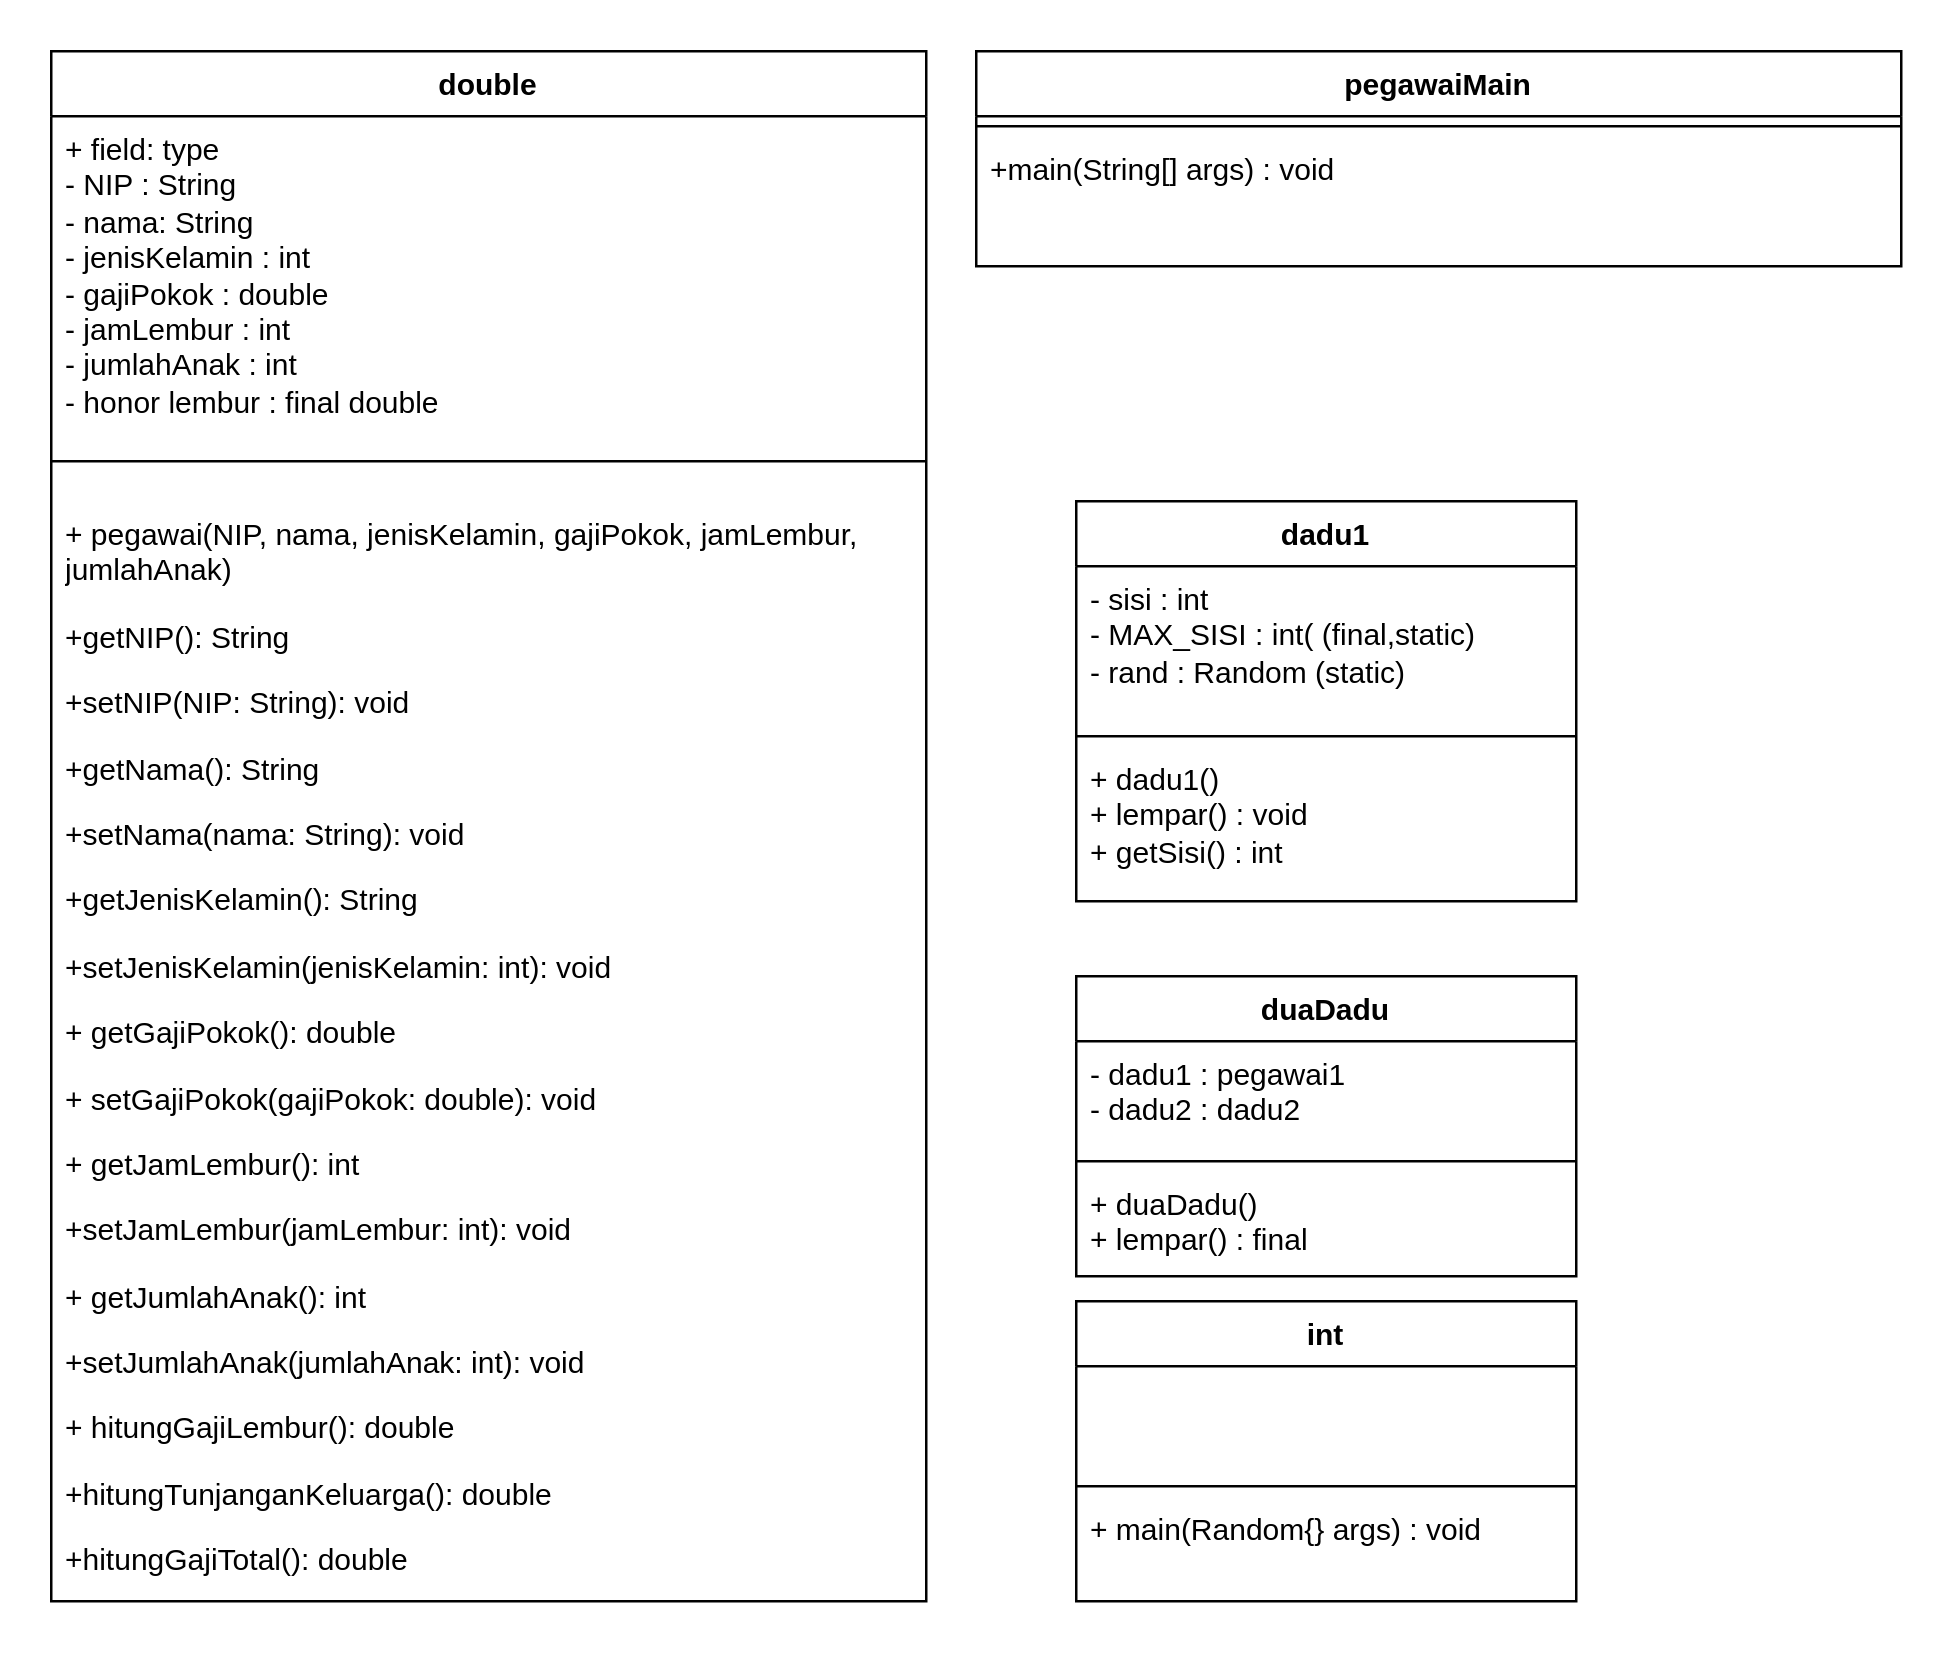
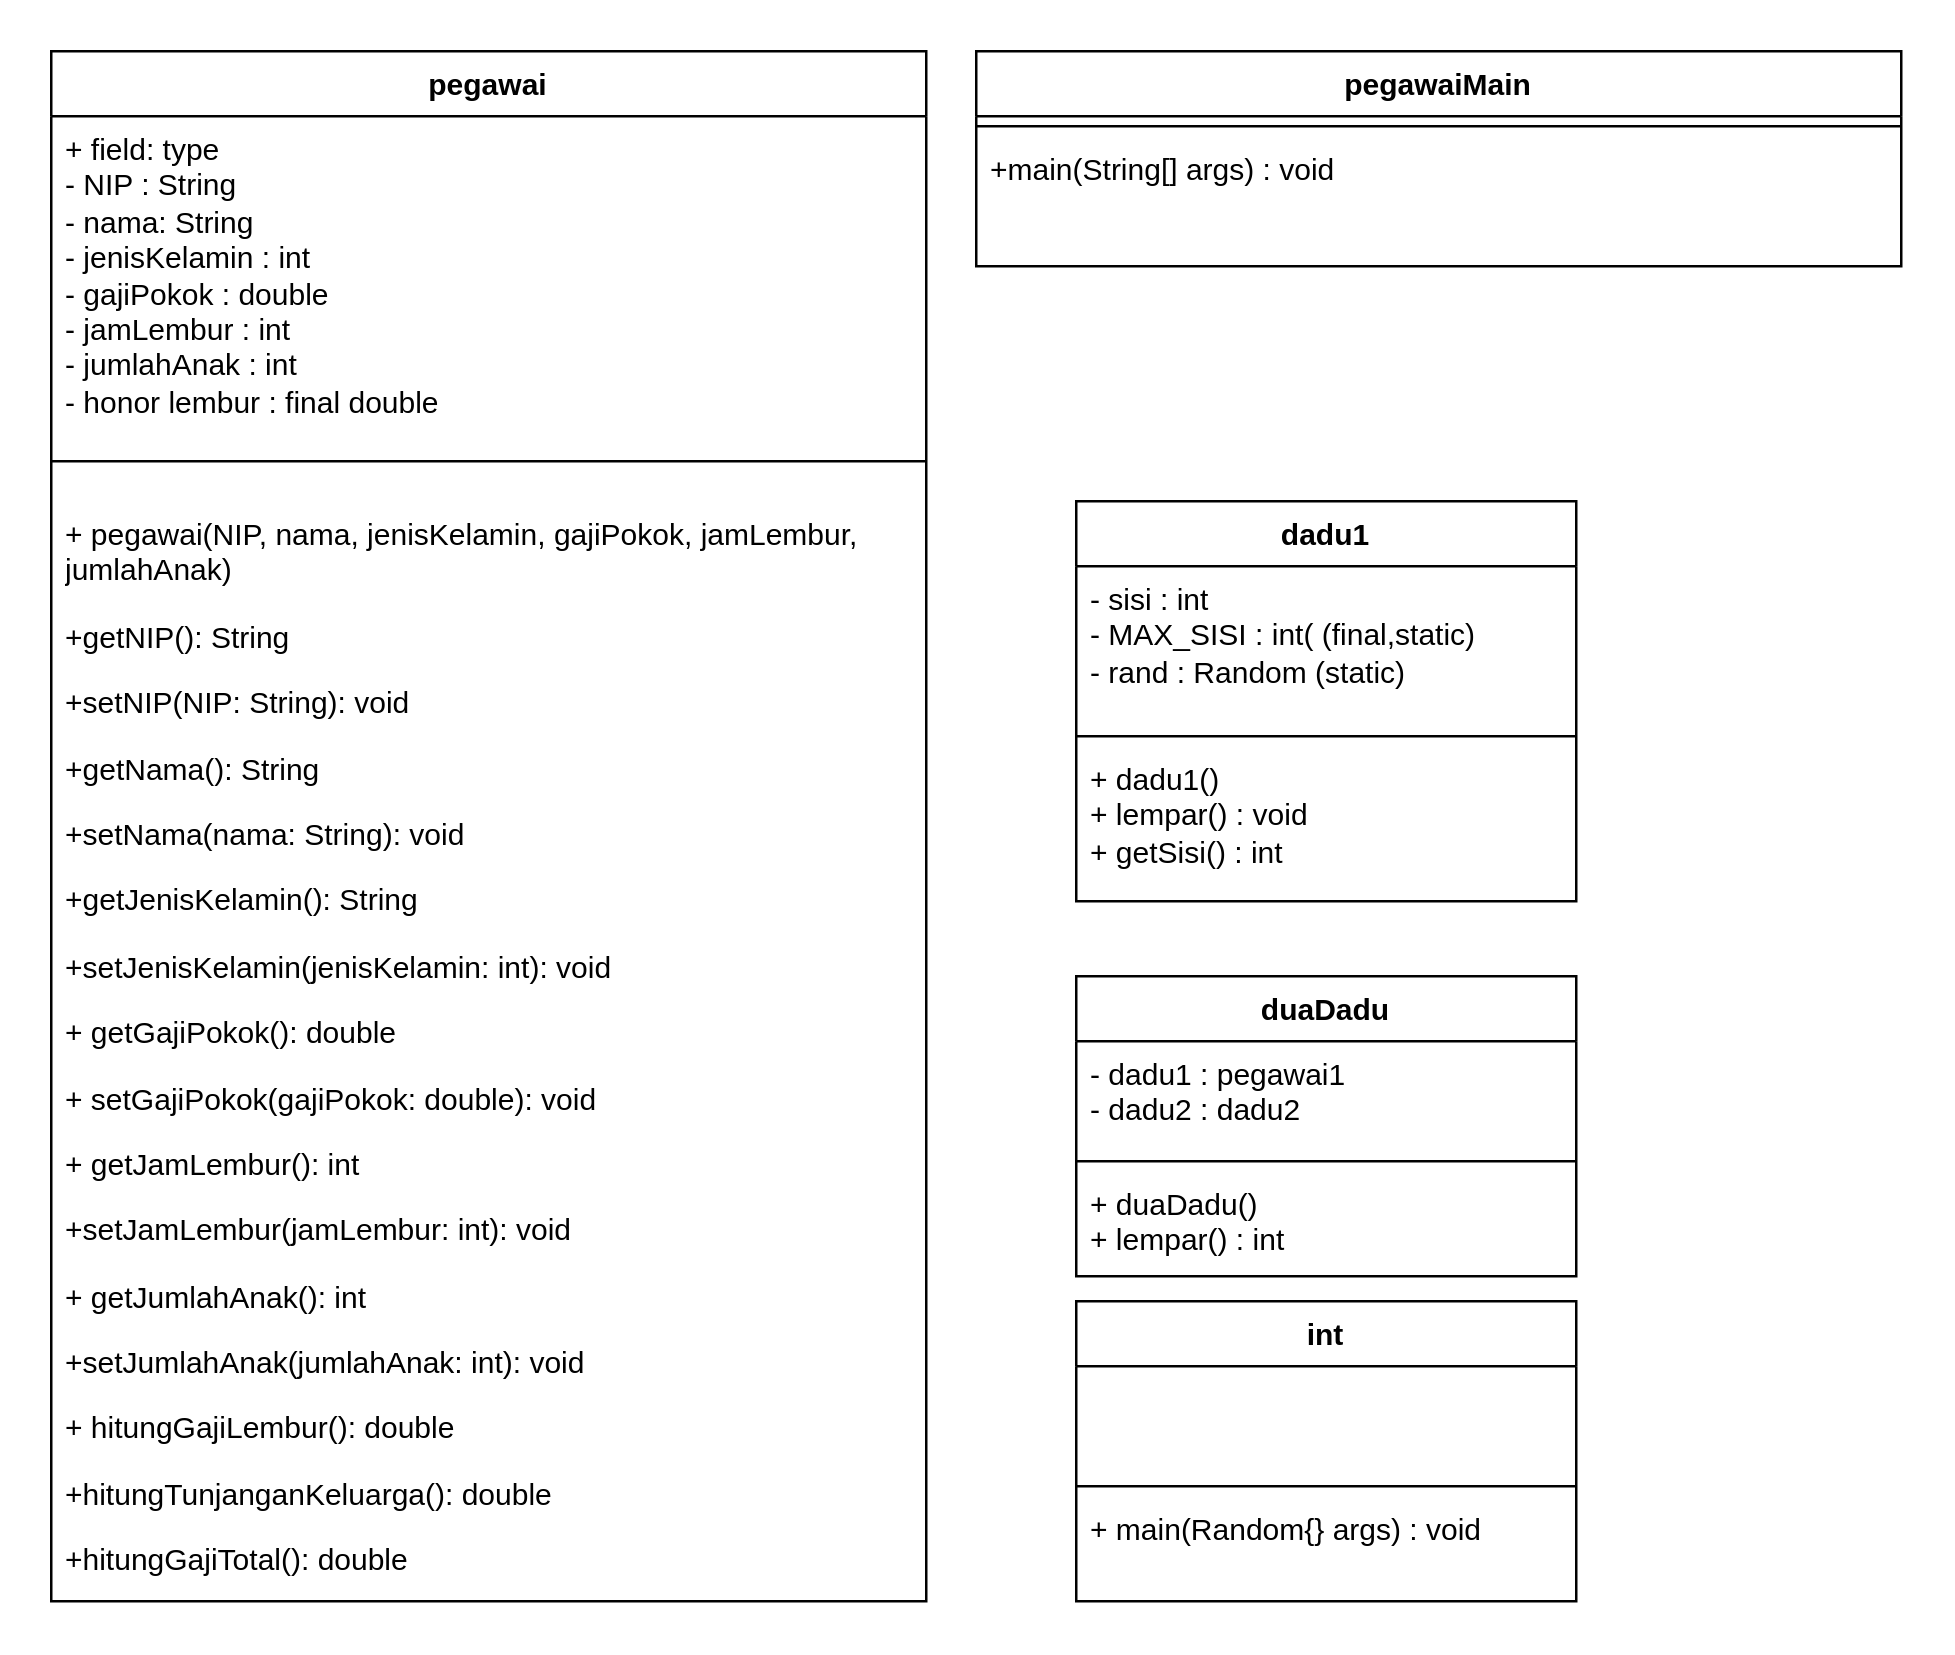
(489, 87) -> (489, 87)
(1215, 1225) -> (1202, 1225)
